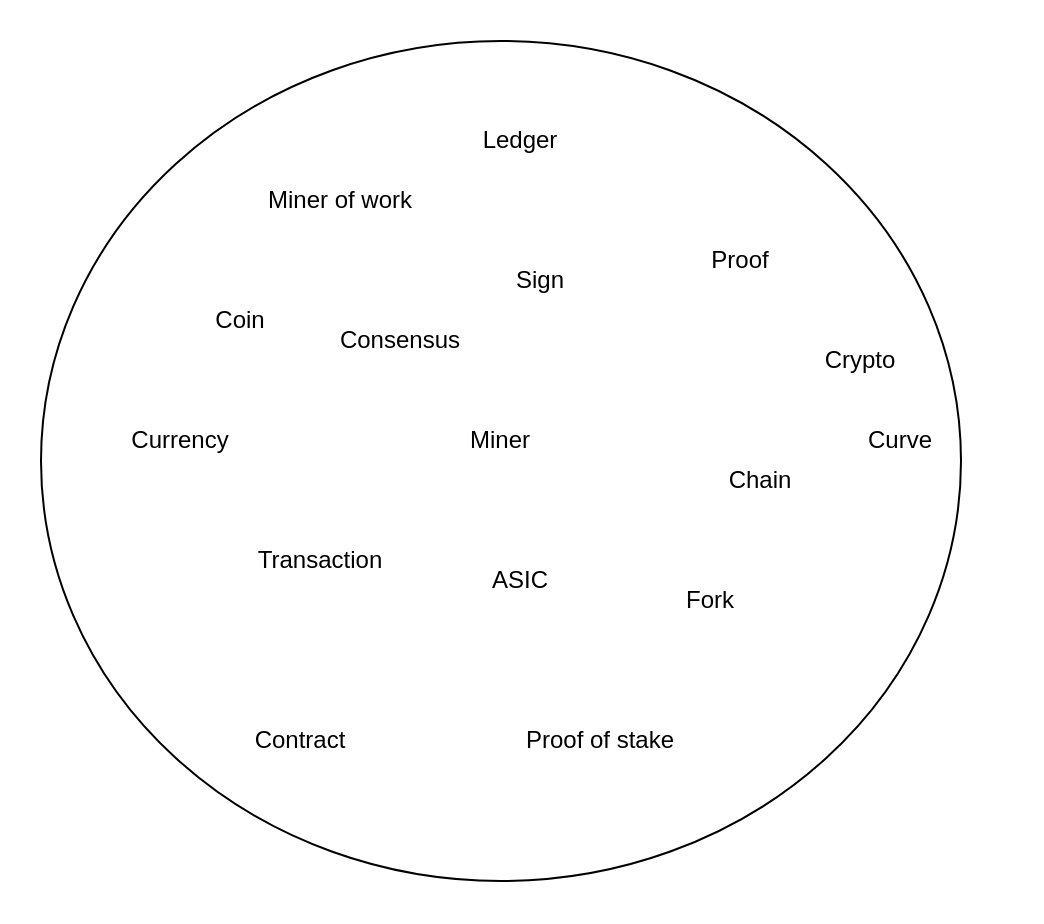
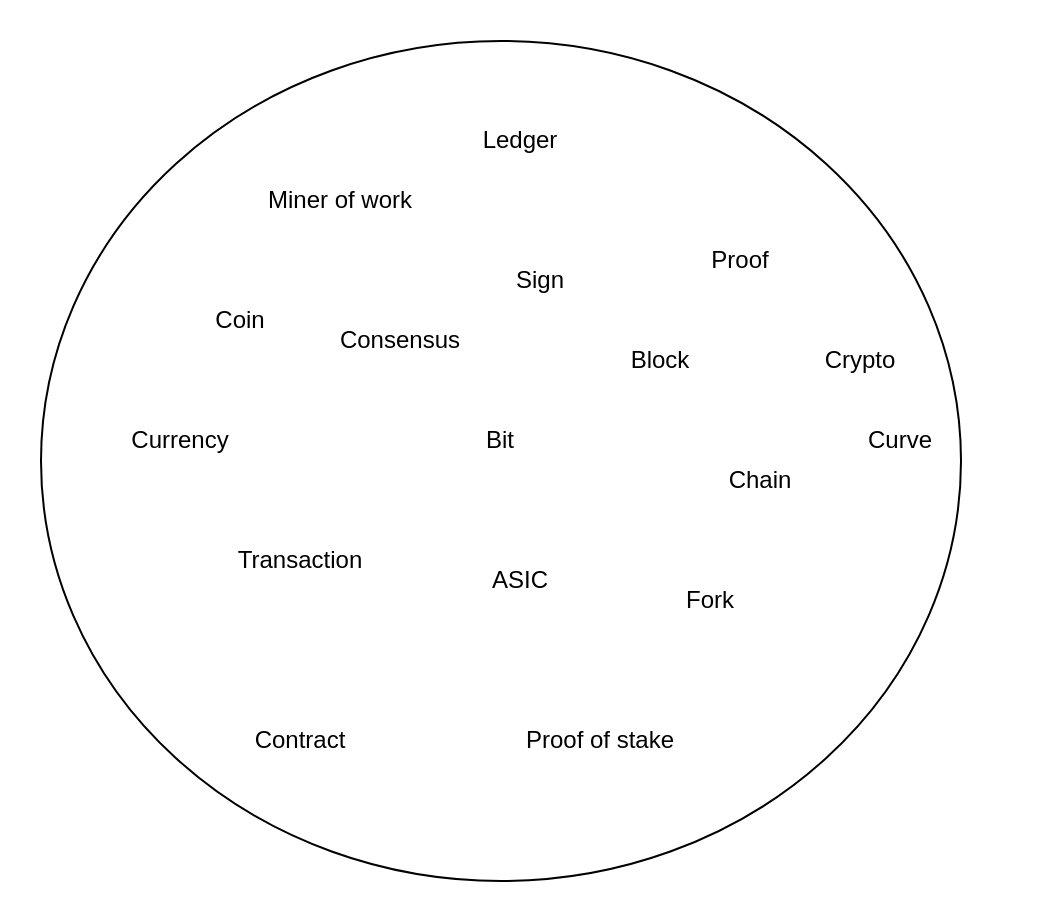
none -> (661, 361)
(501, 441) -> (501, 441)
(321, 561) -> (301, 561)
